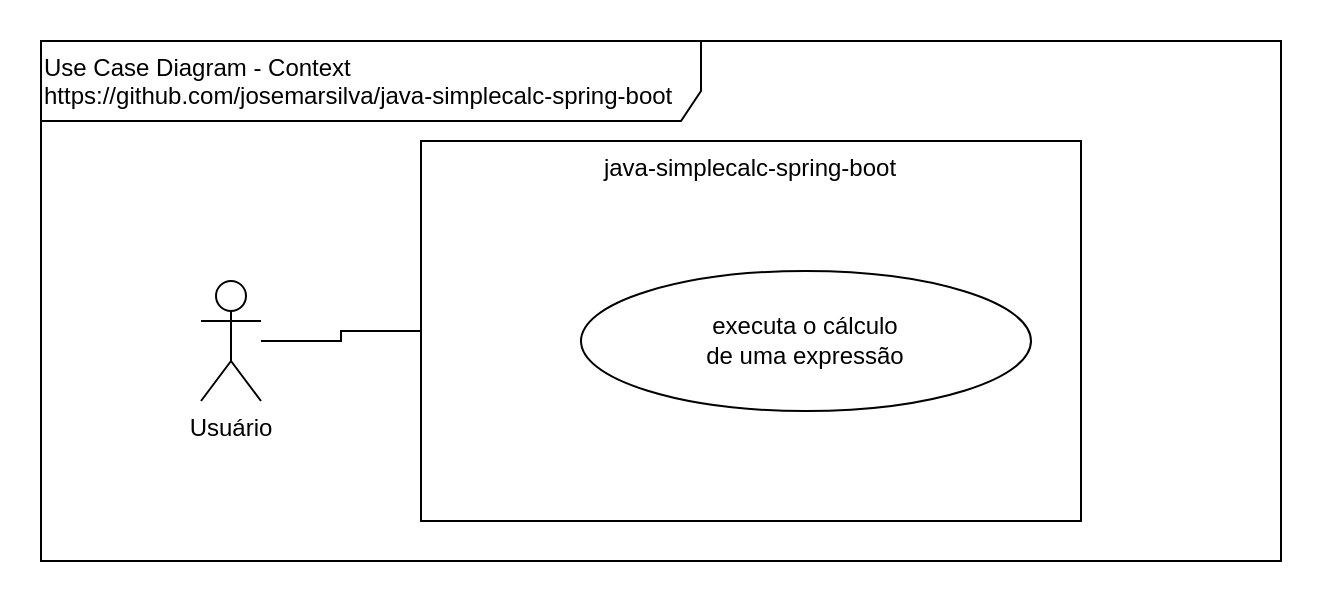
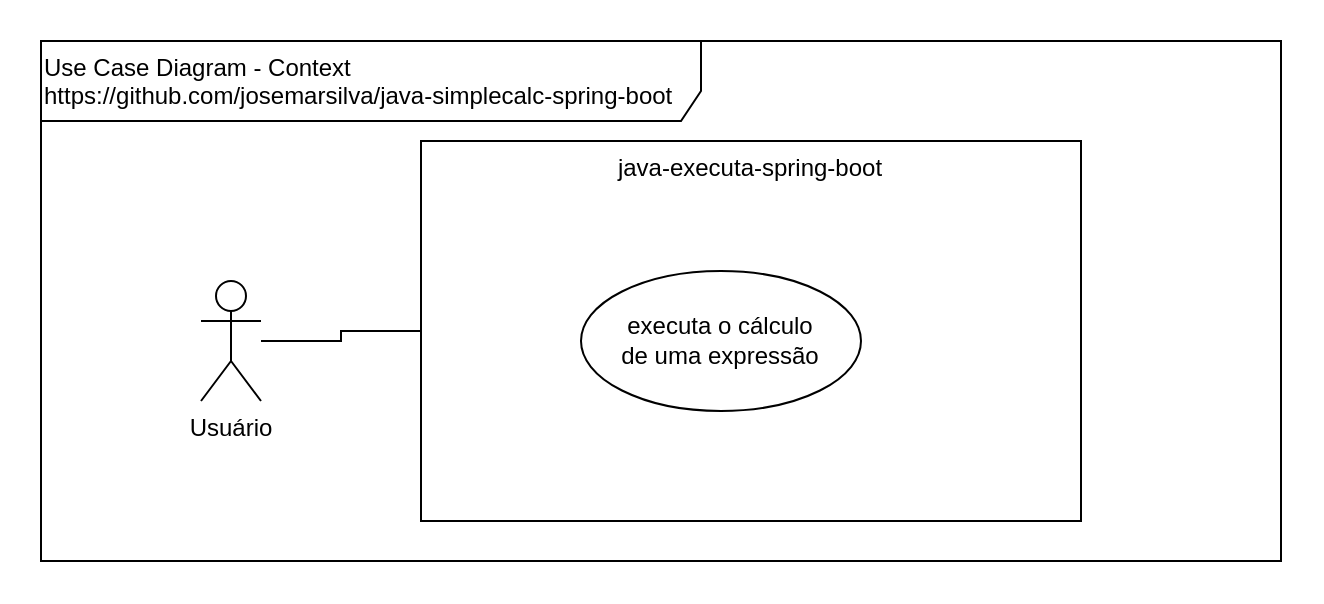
(751, 169) -> (751, 169)
(806, 341) -> (721, 341)
